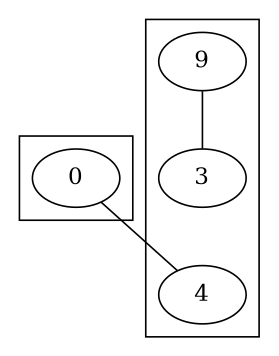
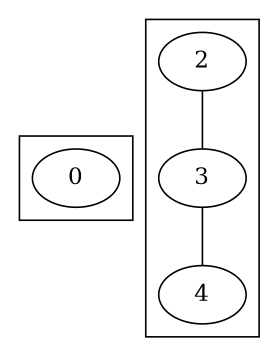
(202, 62) -> (202, 62)
(135, 233) -> (202, 237)
